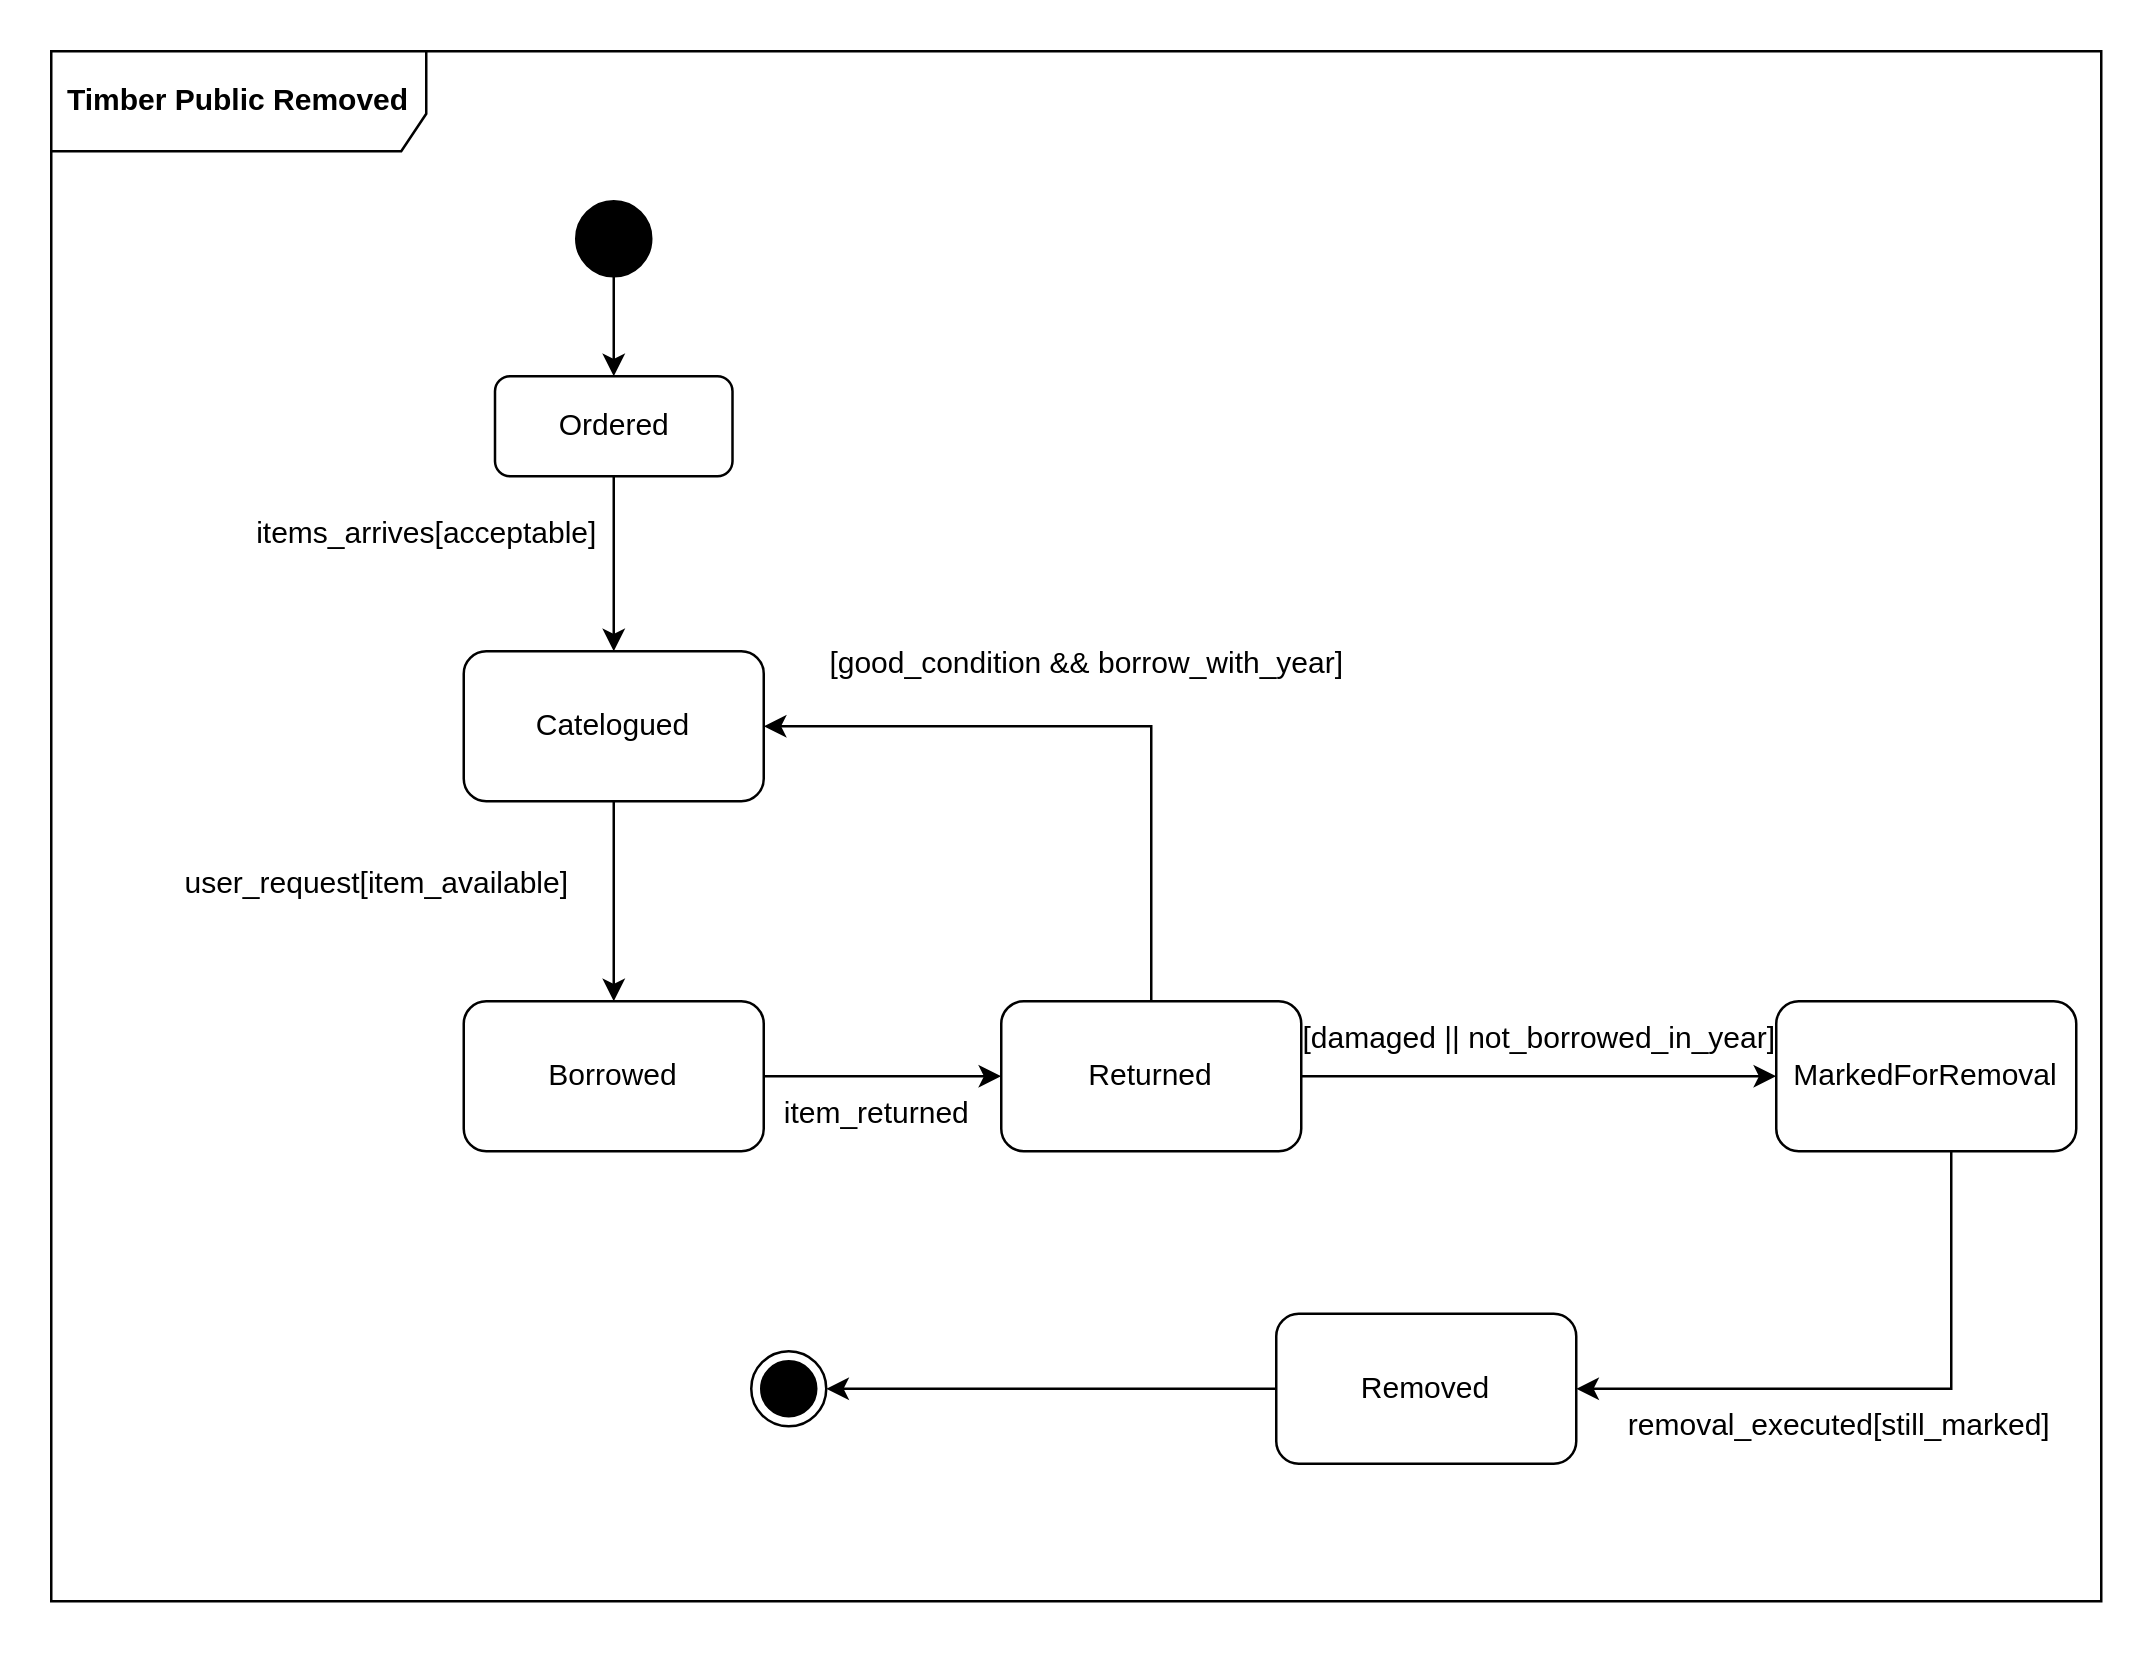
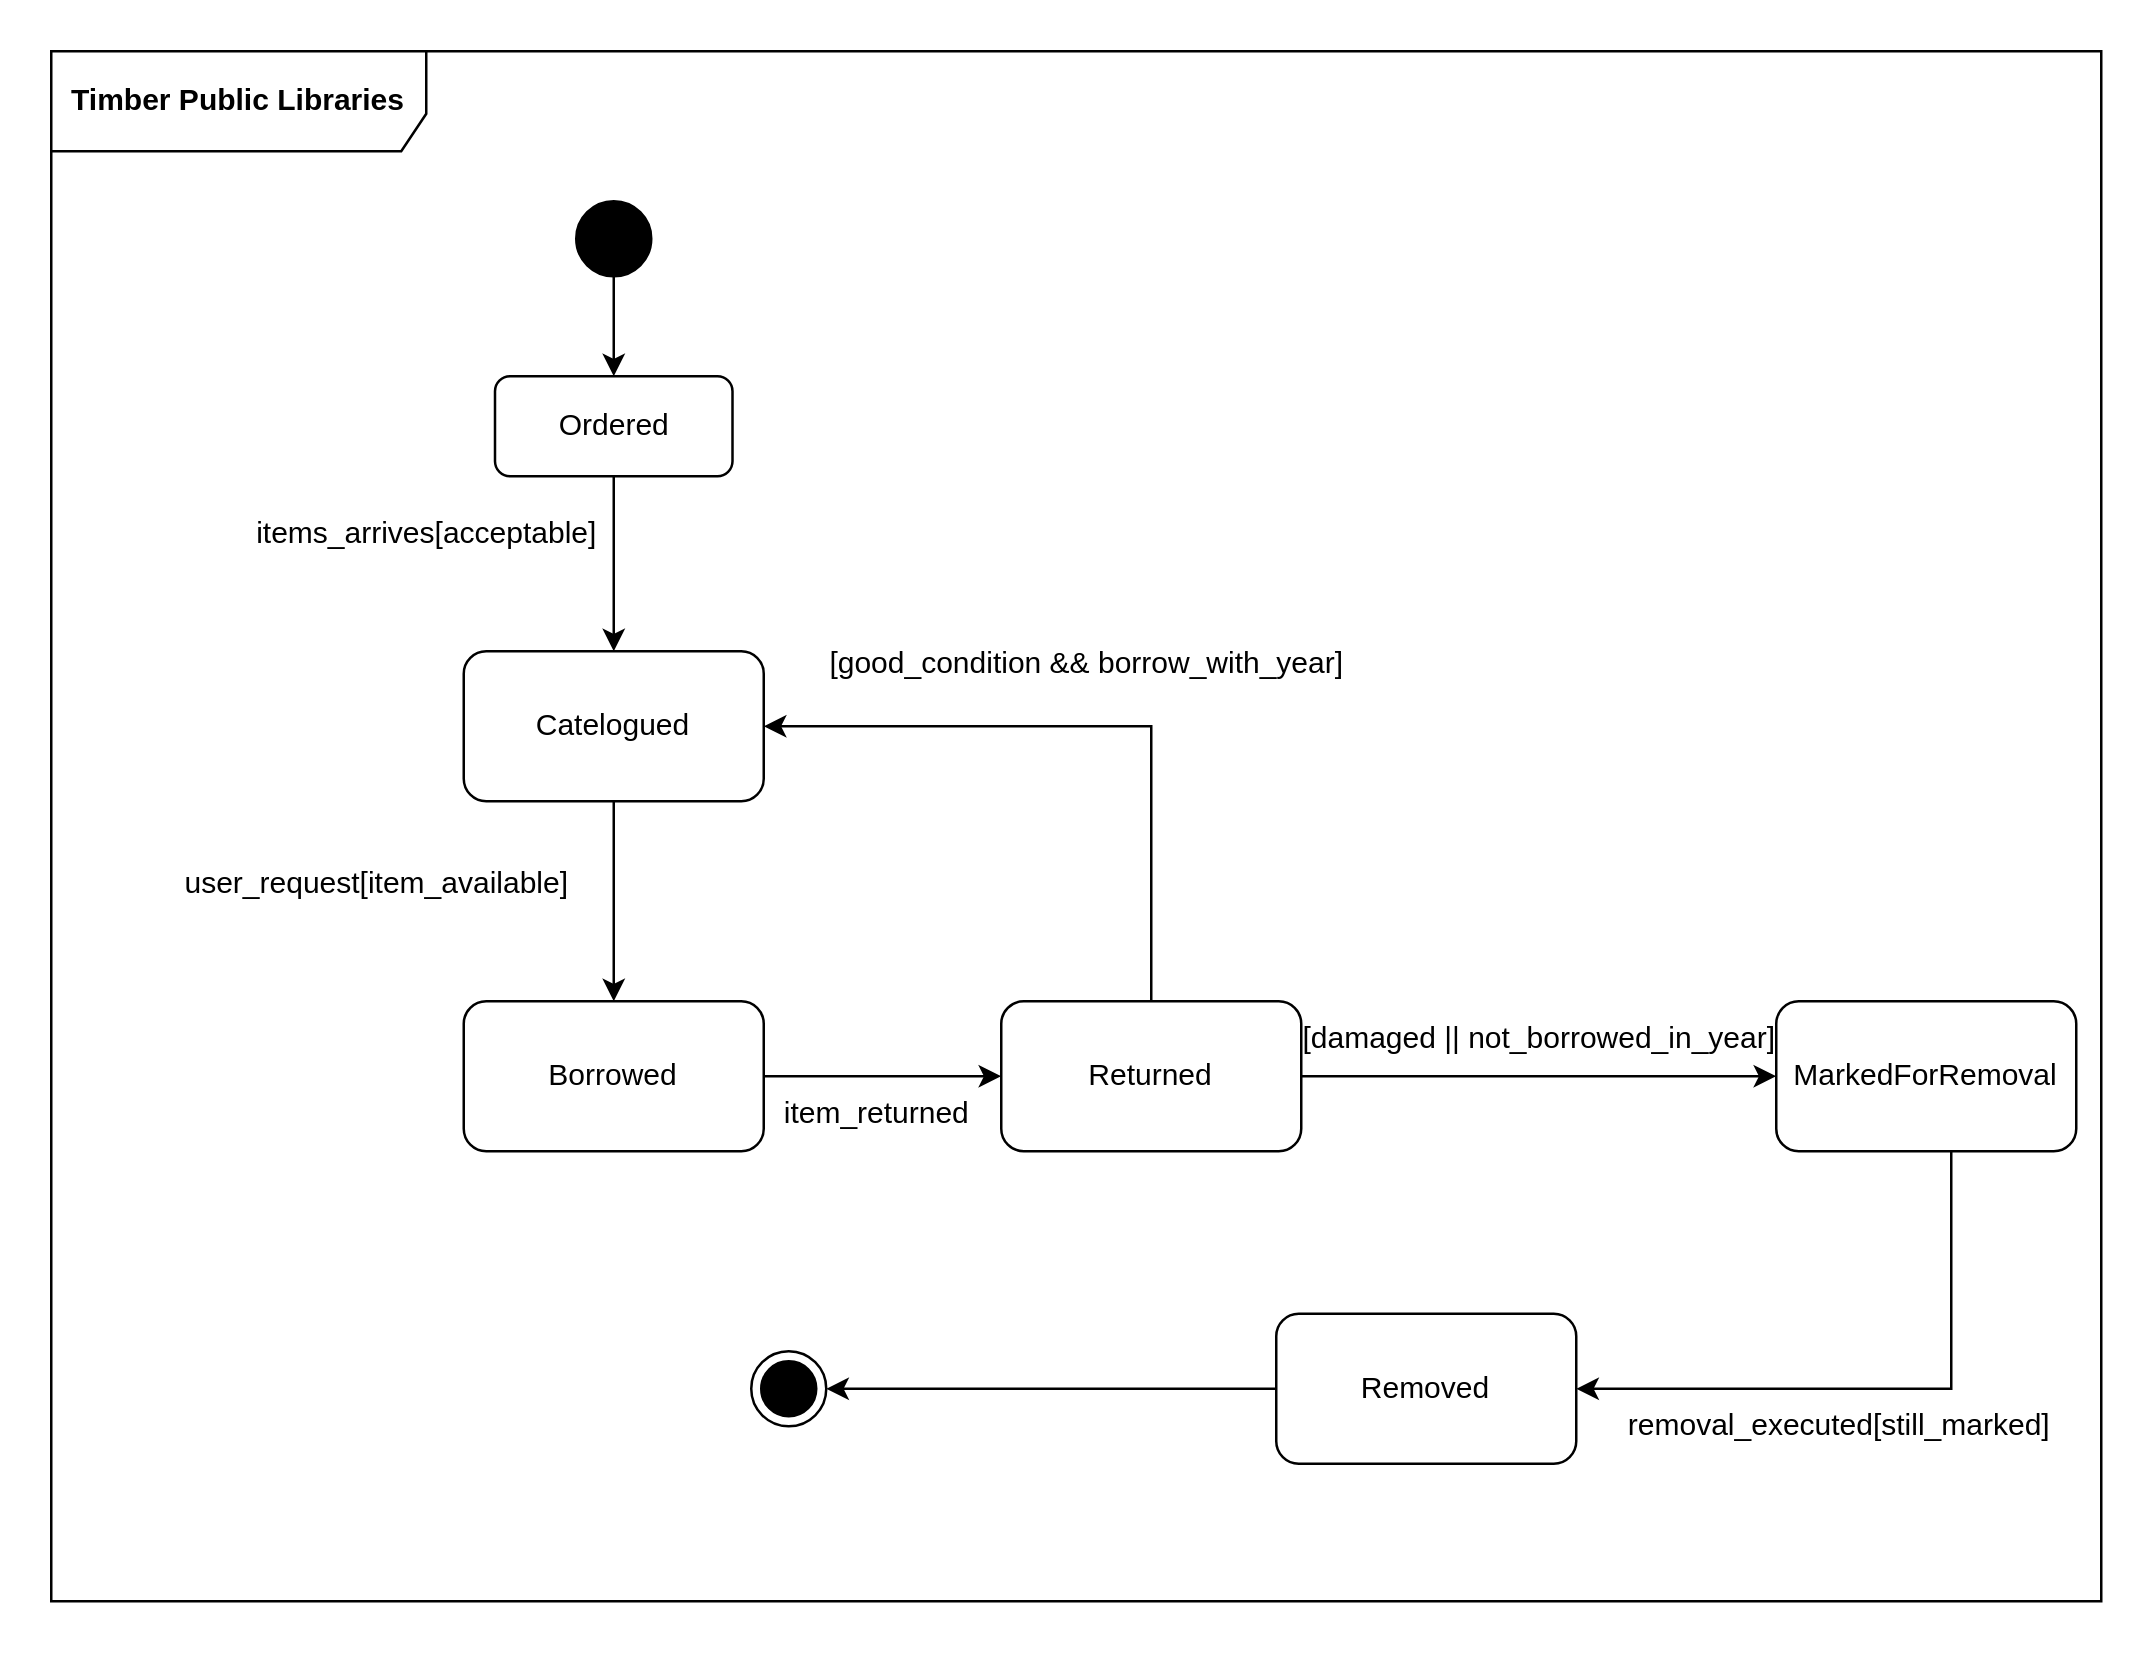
(239, 101) -> (239, 101)
